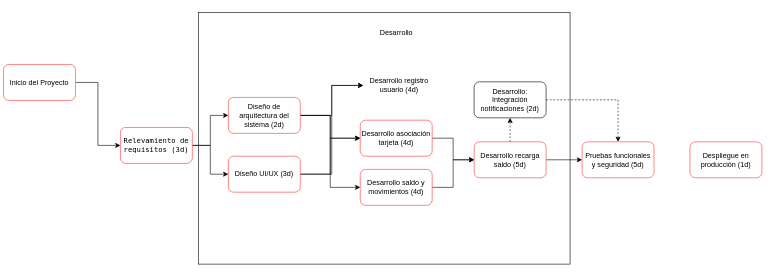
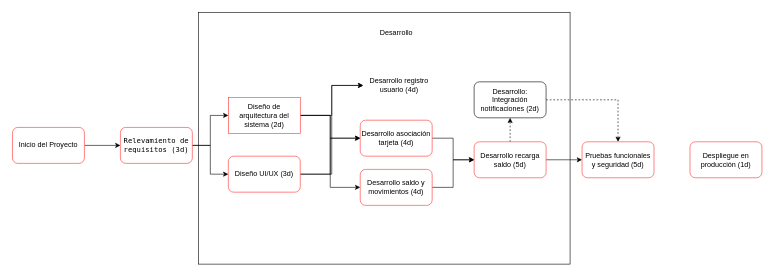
(39, 83) -> (48, 146)
(264, 116) -> (264, 116)
